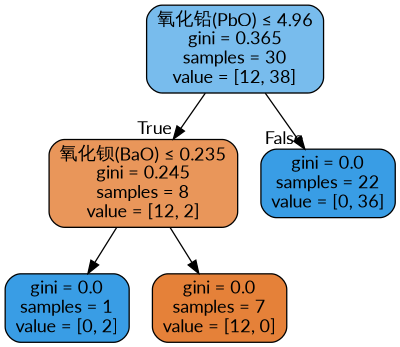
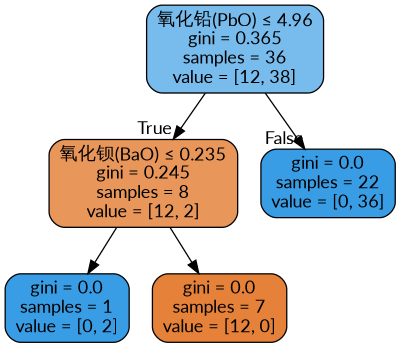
(235, 58) -> (235, 58)
